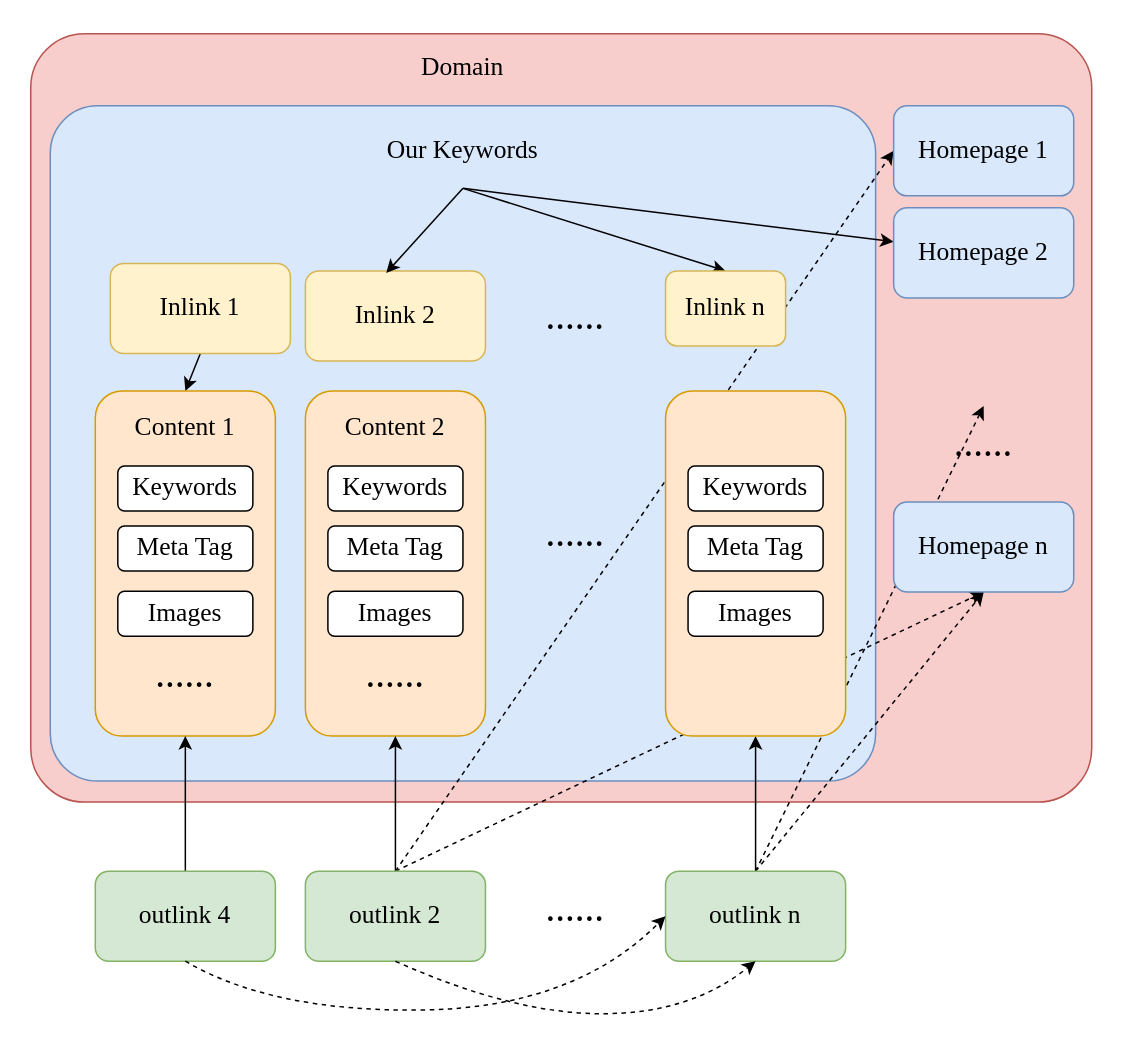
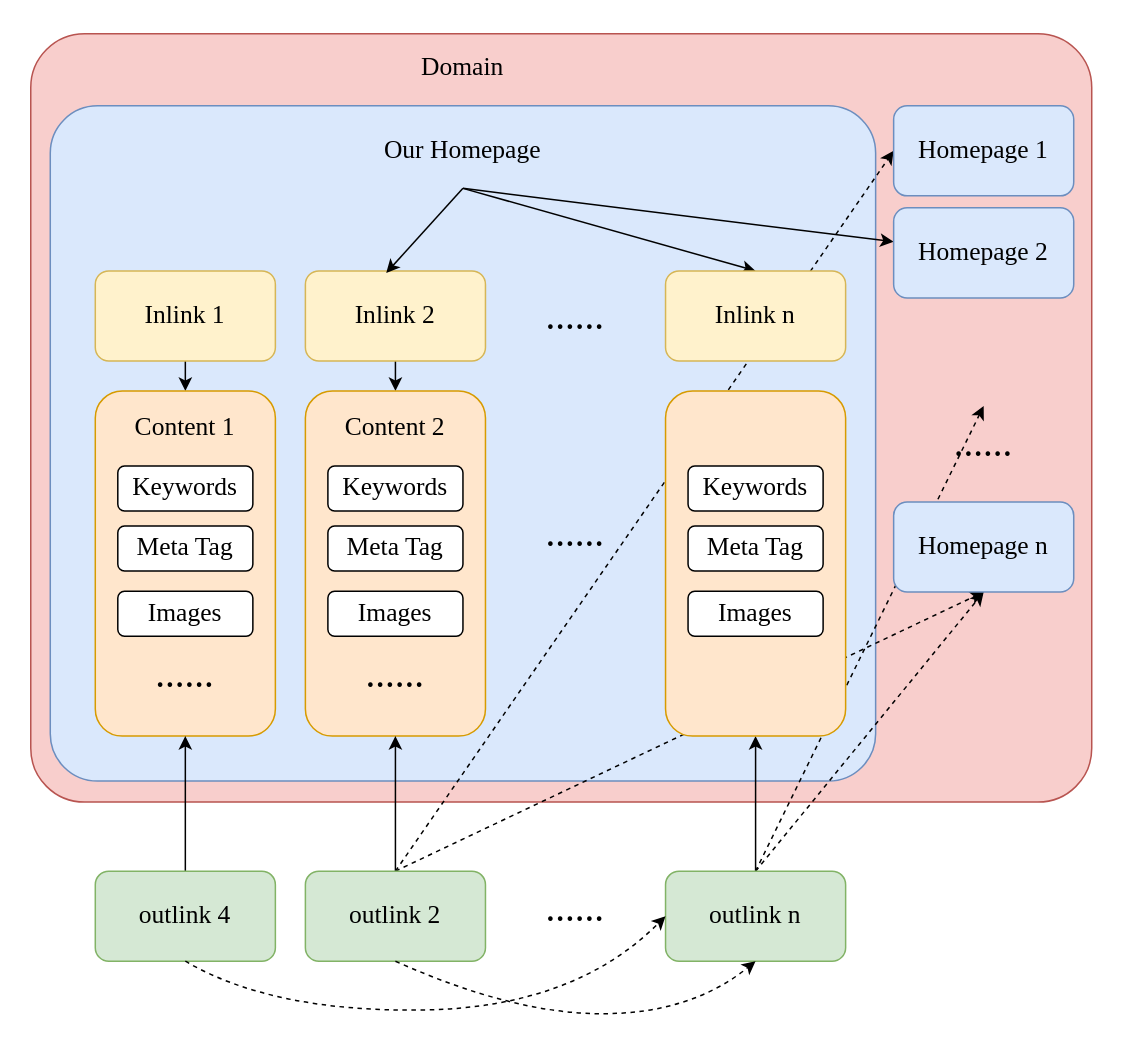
(463, 151) -> (463, 151)
(200, 308) -> (185, 316)
(725, 308) -> (755, 316)
none -> (395, 371)
